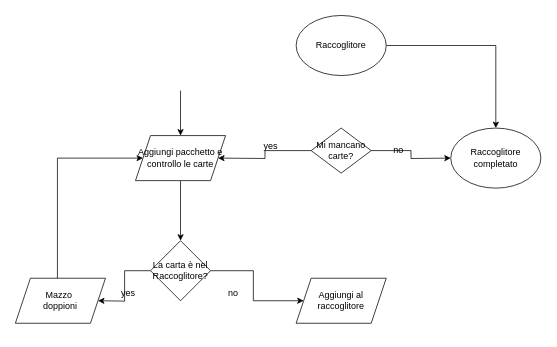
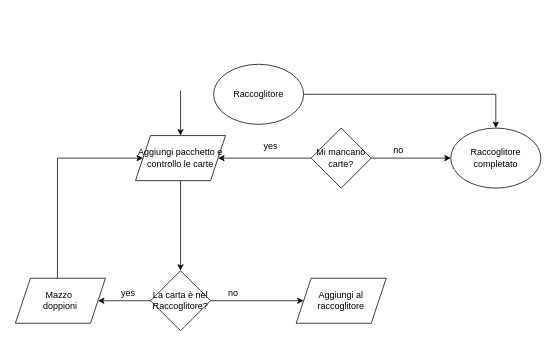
(341, 45) -> (258, 94)
(341, 150) -> (341, 158)
(180, 270) -> (180, 300)
